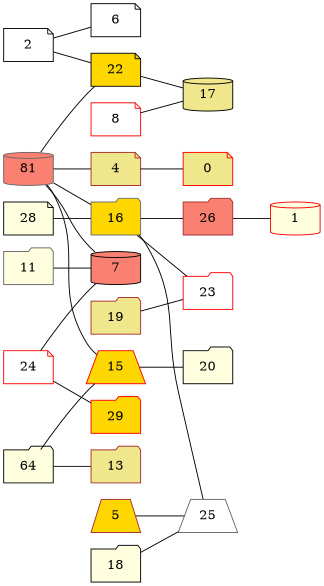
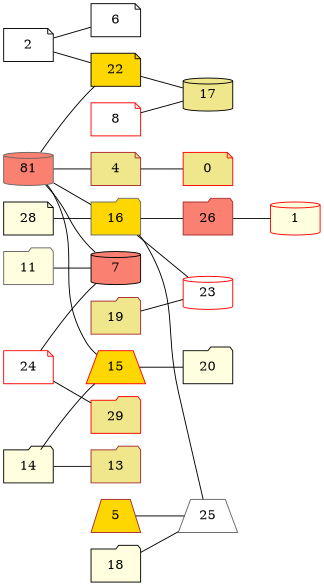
(208, 293) -> (208, 293)
(116, 417) -> (116, 417)
(28, 466) -> (28, 466)
